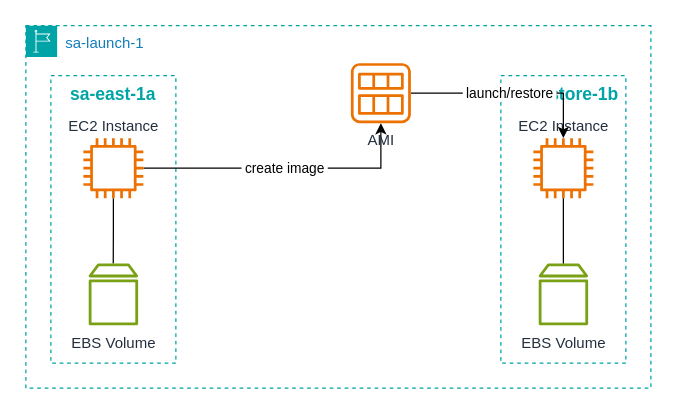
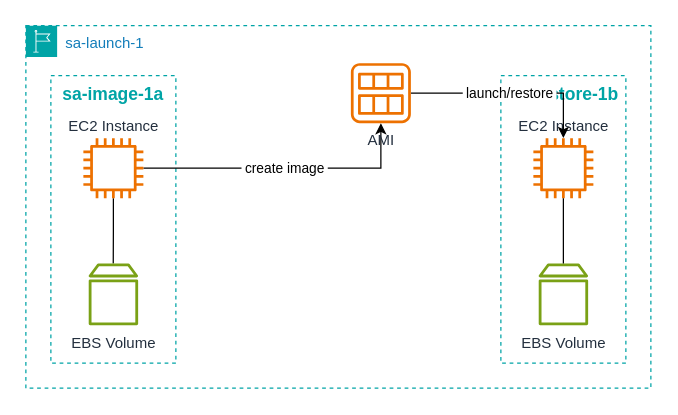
(113, 95) -> (113, 95)
